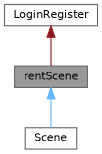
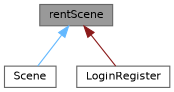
(51, 52) -> (103, 51)
